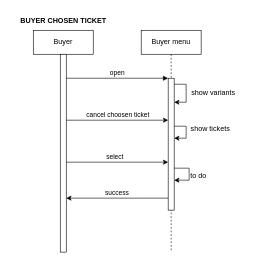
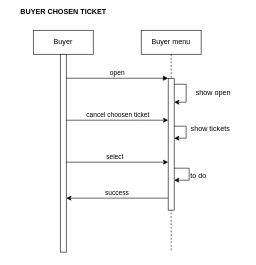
(63, 21) -> (63, 12)
(214, 93) -> (214, 93)
